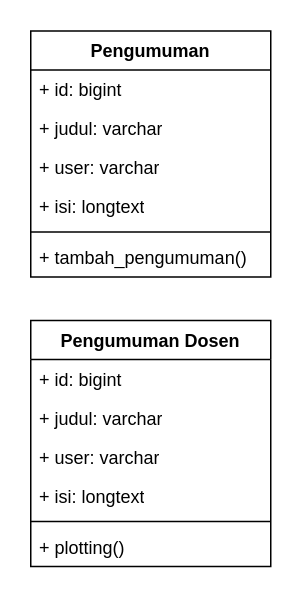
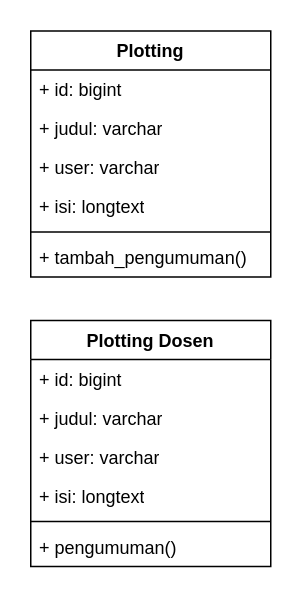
(151, 52) -> (151, 52)
(151, 342) -> (151, 342)
(93, 549) -> (108, 549)
